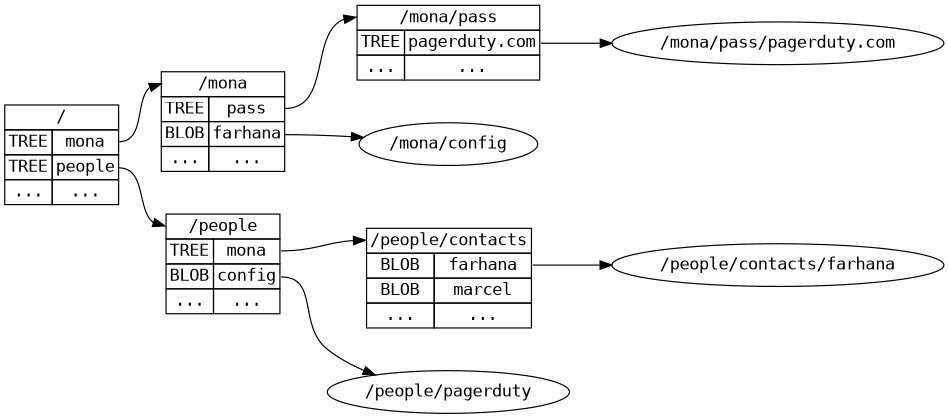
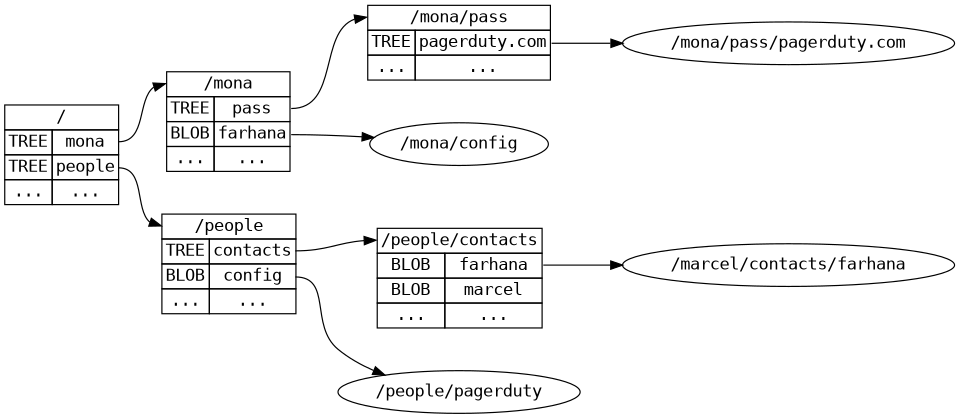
(247, 251) -> (253, 251)
(778, 265) -> (789, 265)
